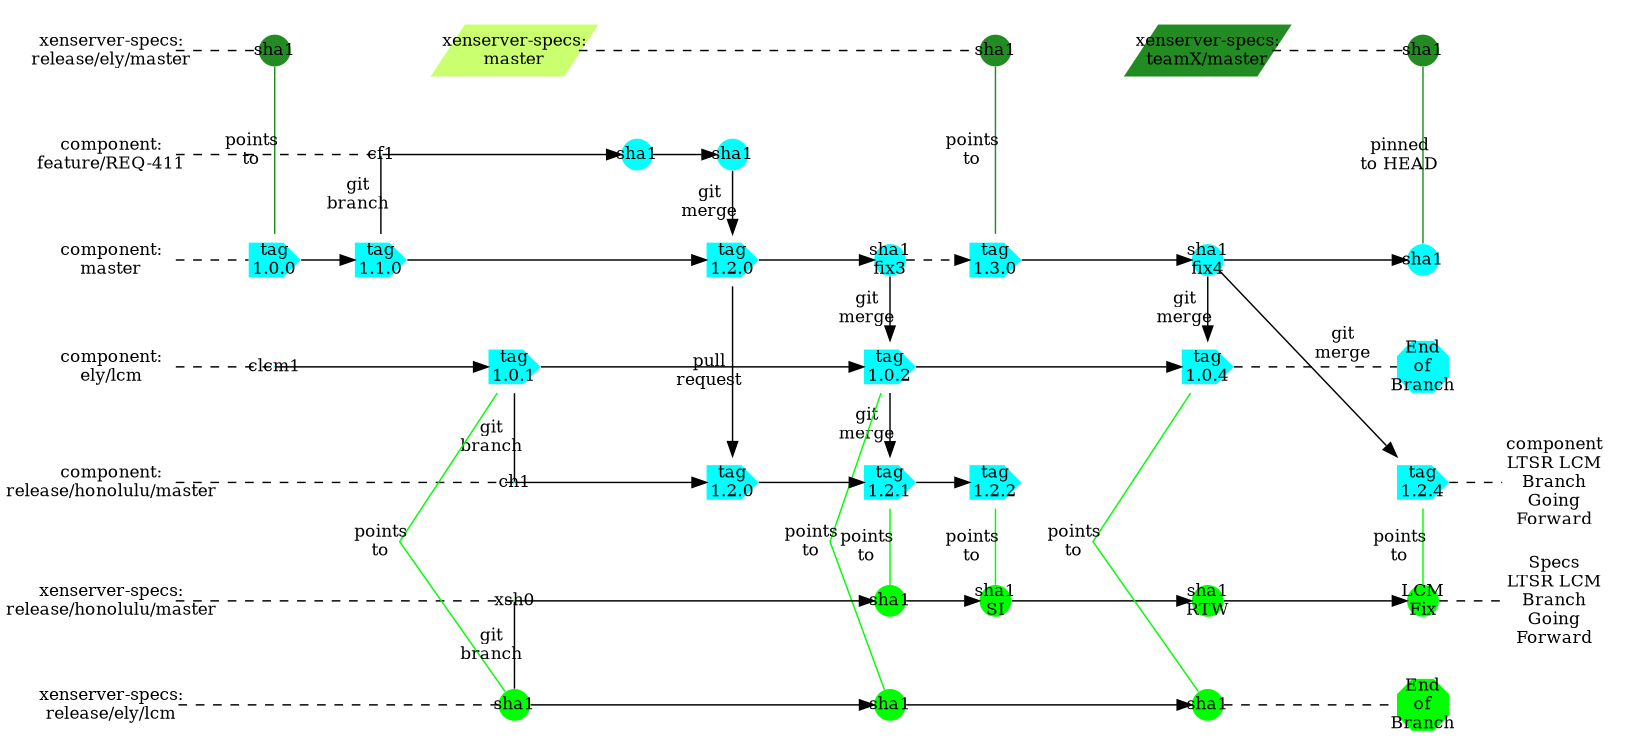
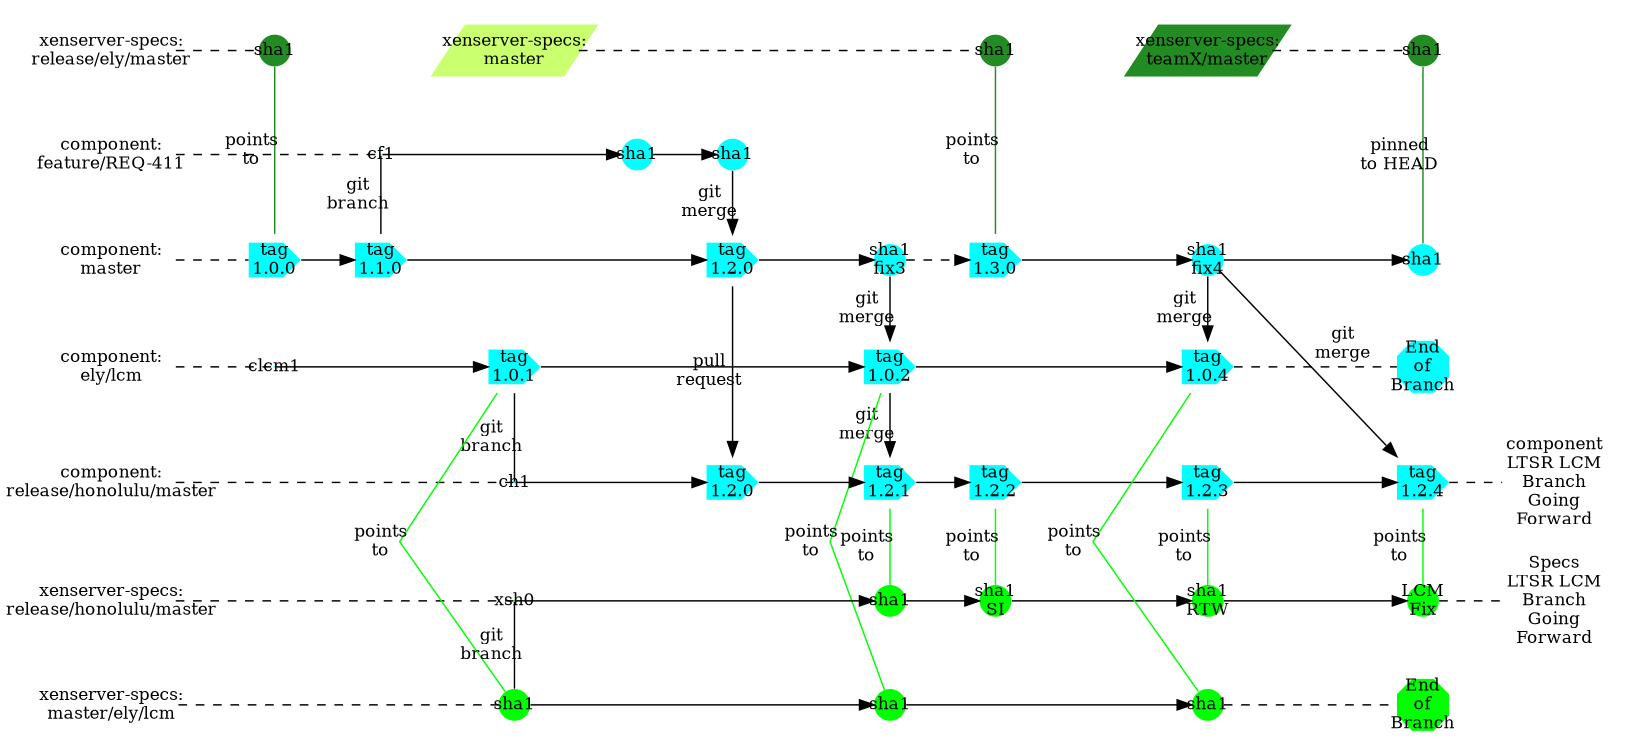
none -> (1208, 482)
(111, 705) -> (111, 705)
